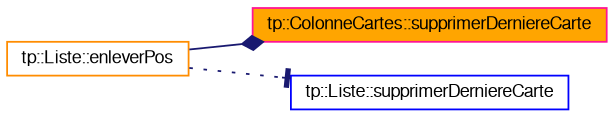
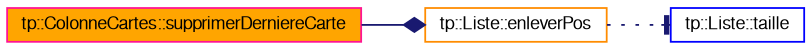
(216, 47) -> (383, 25)
(430, 93) -> (737, 25)
